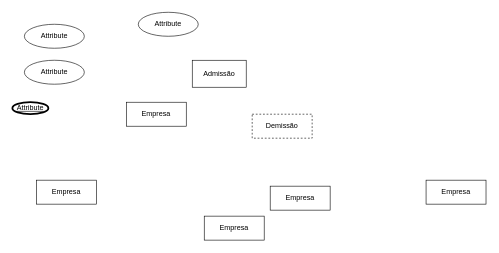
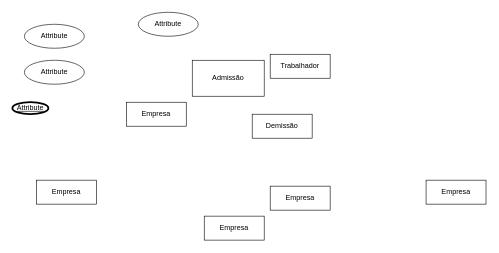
none -> (300, 66)
(219, 74) -> (228, 78)
(282, 126) -> (282, 126)
